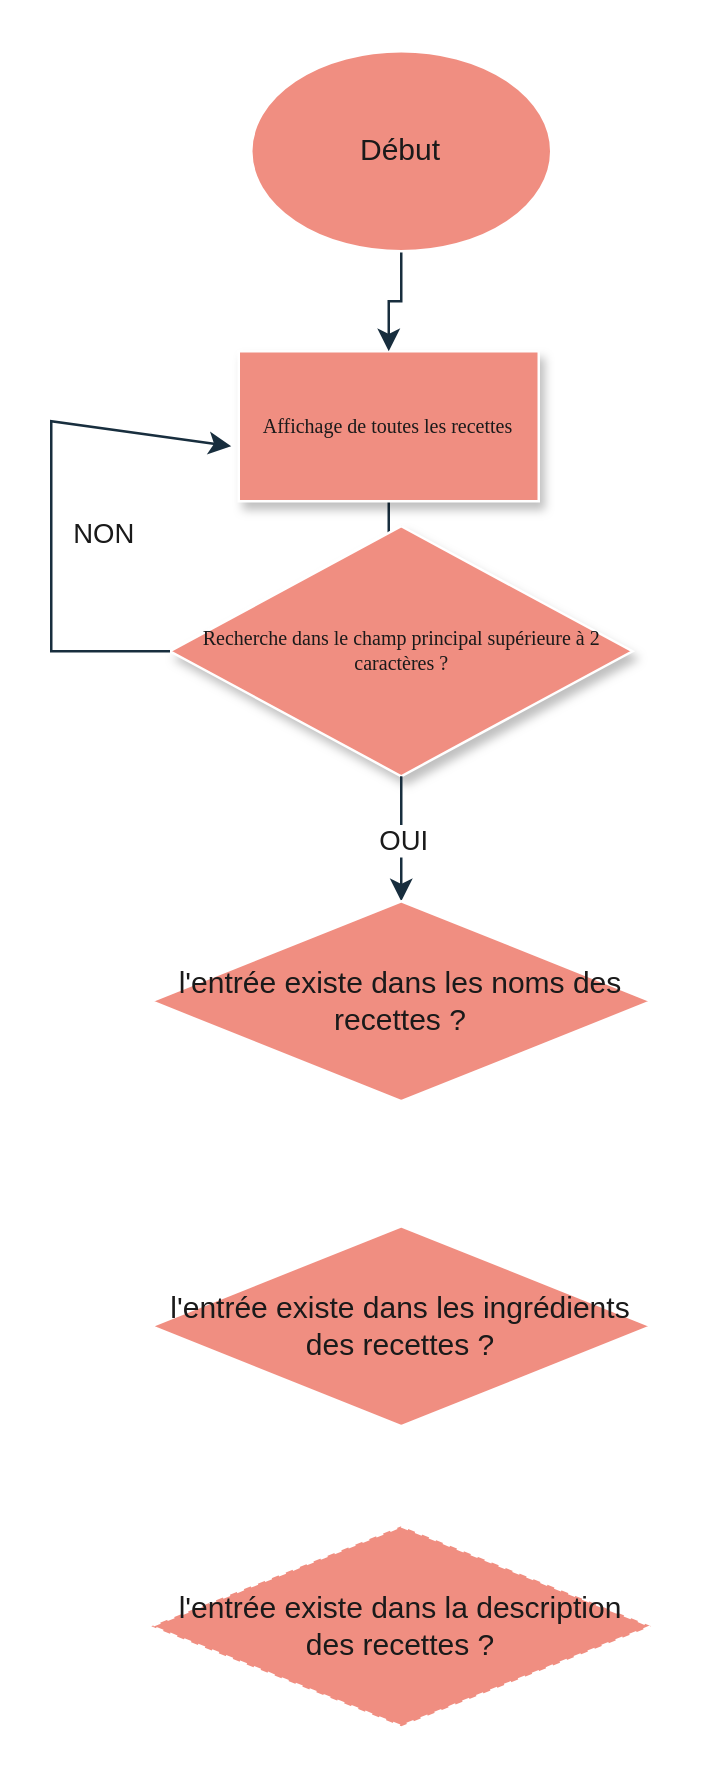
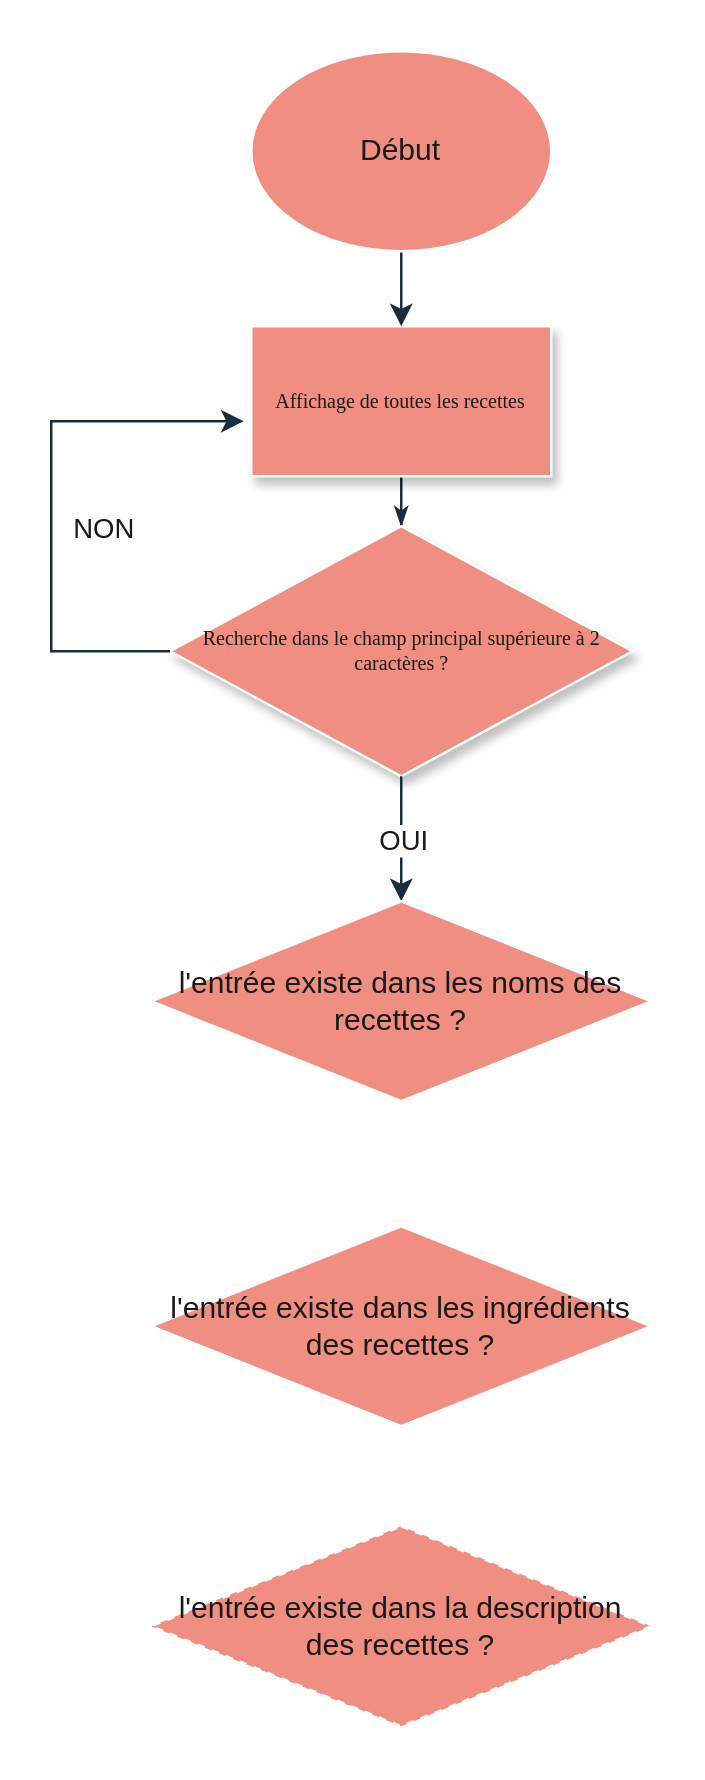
(389, 426) -> (401, 401)
